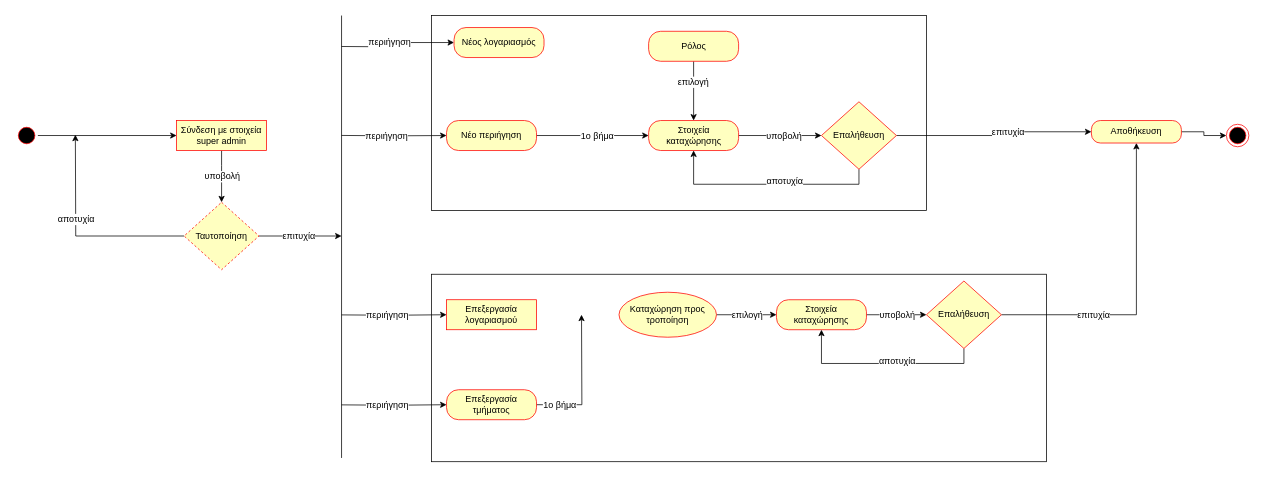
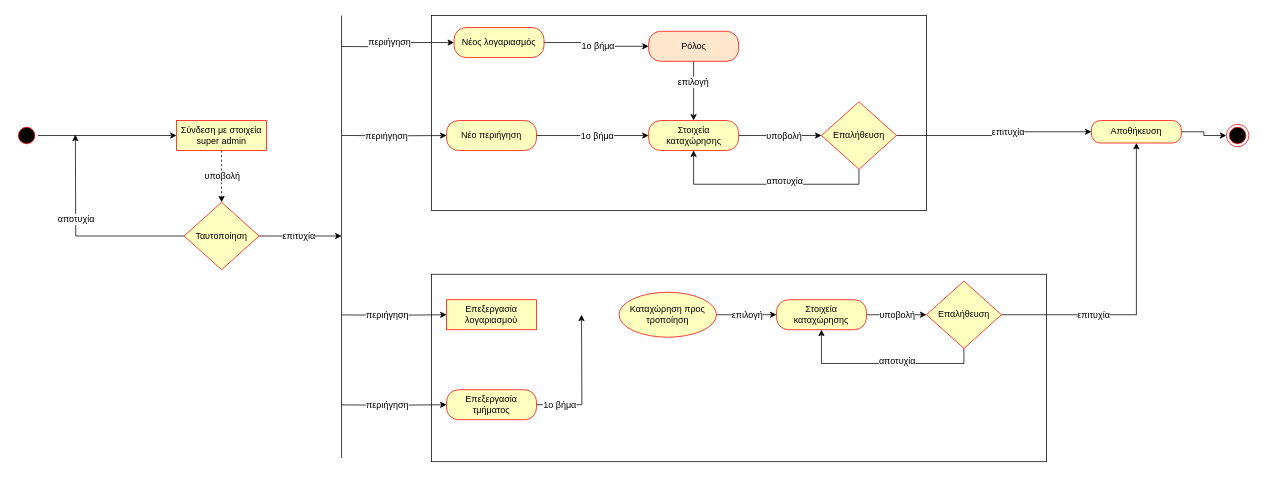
none -> (595, 42)
(694, 46) -> (694, 46)
(222, 160) -> (222, 160)
(222, 236) -> (222, 236)
